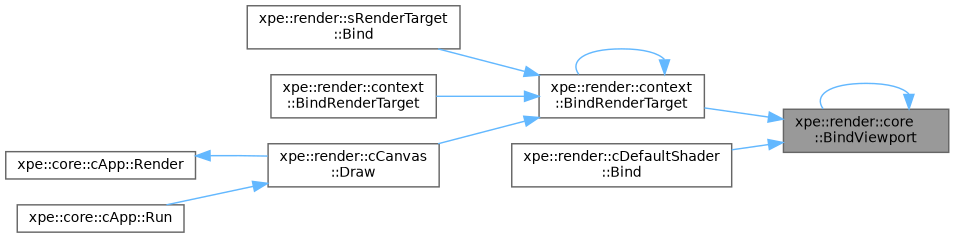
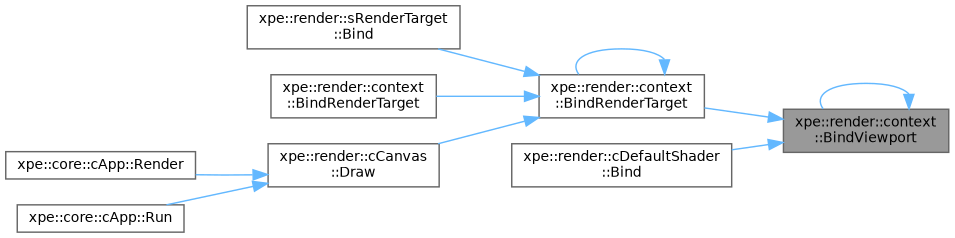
(866, 131) -> (866, 131)
(239, 156) -> (224, 175)
